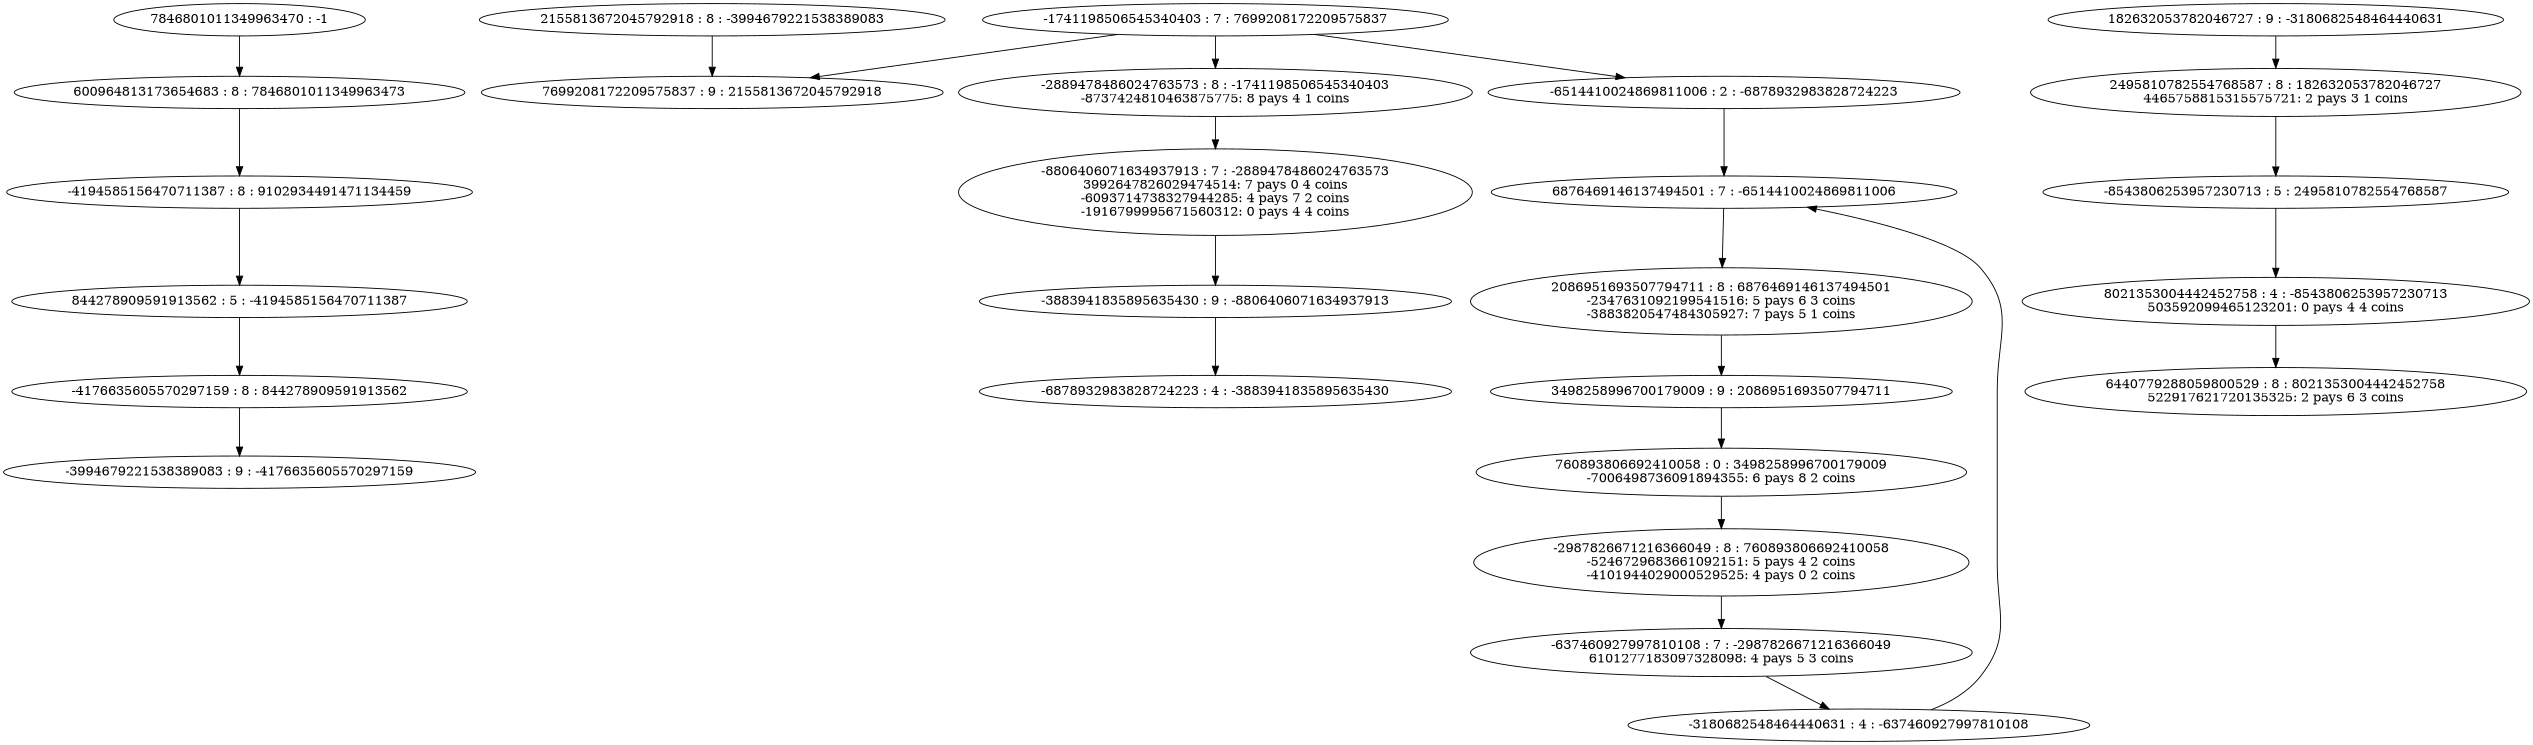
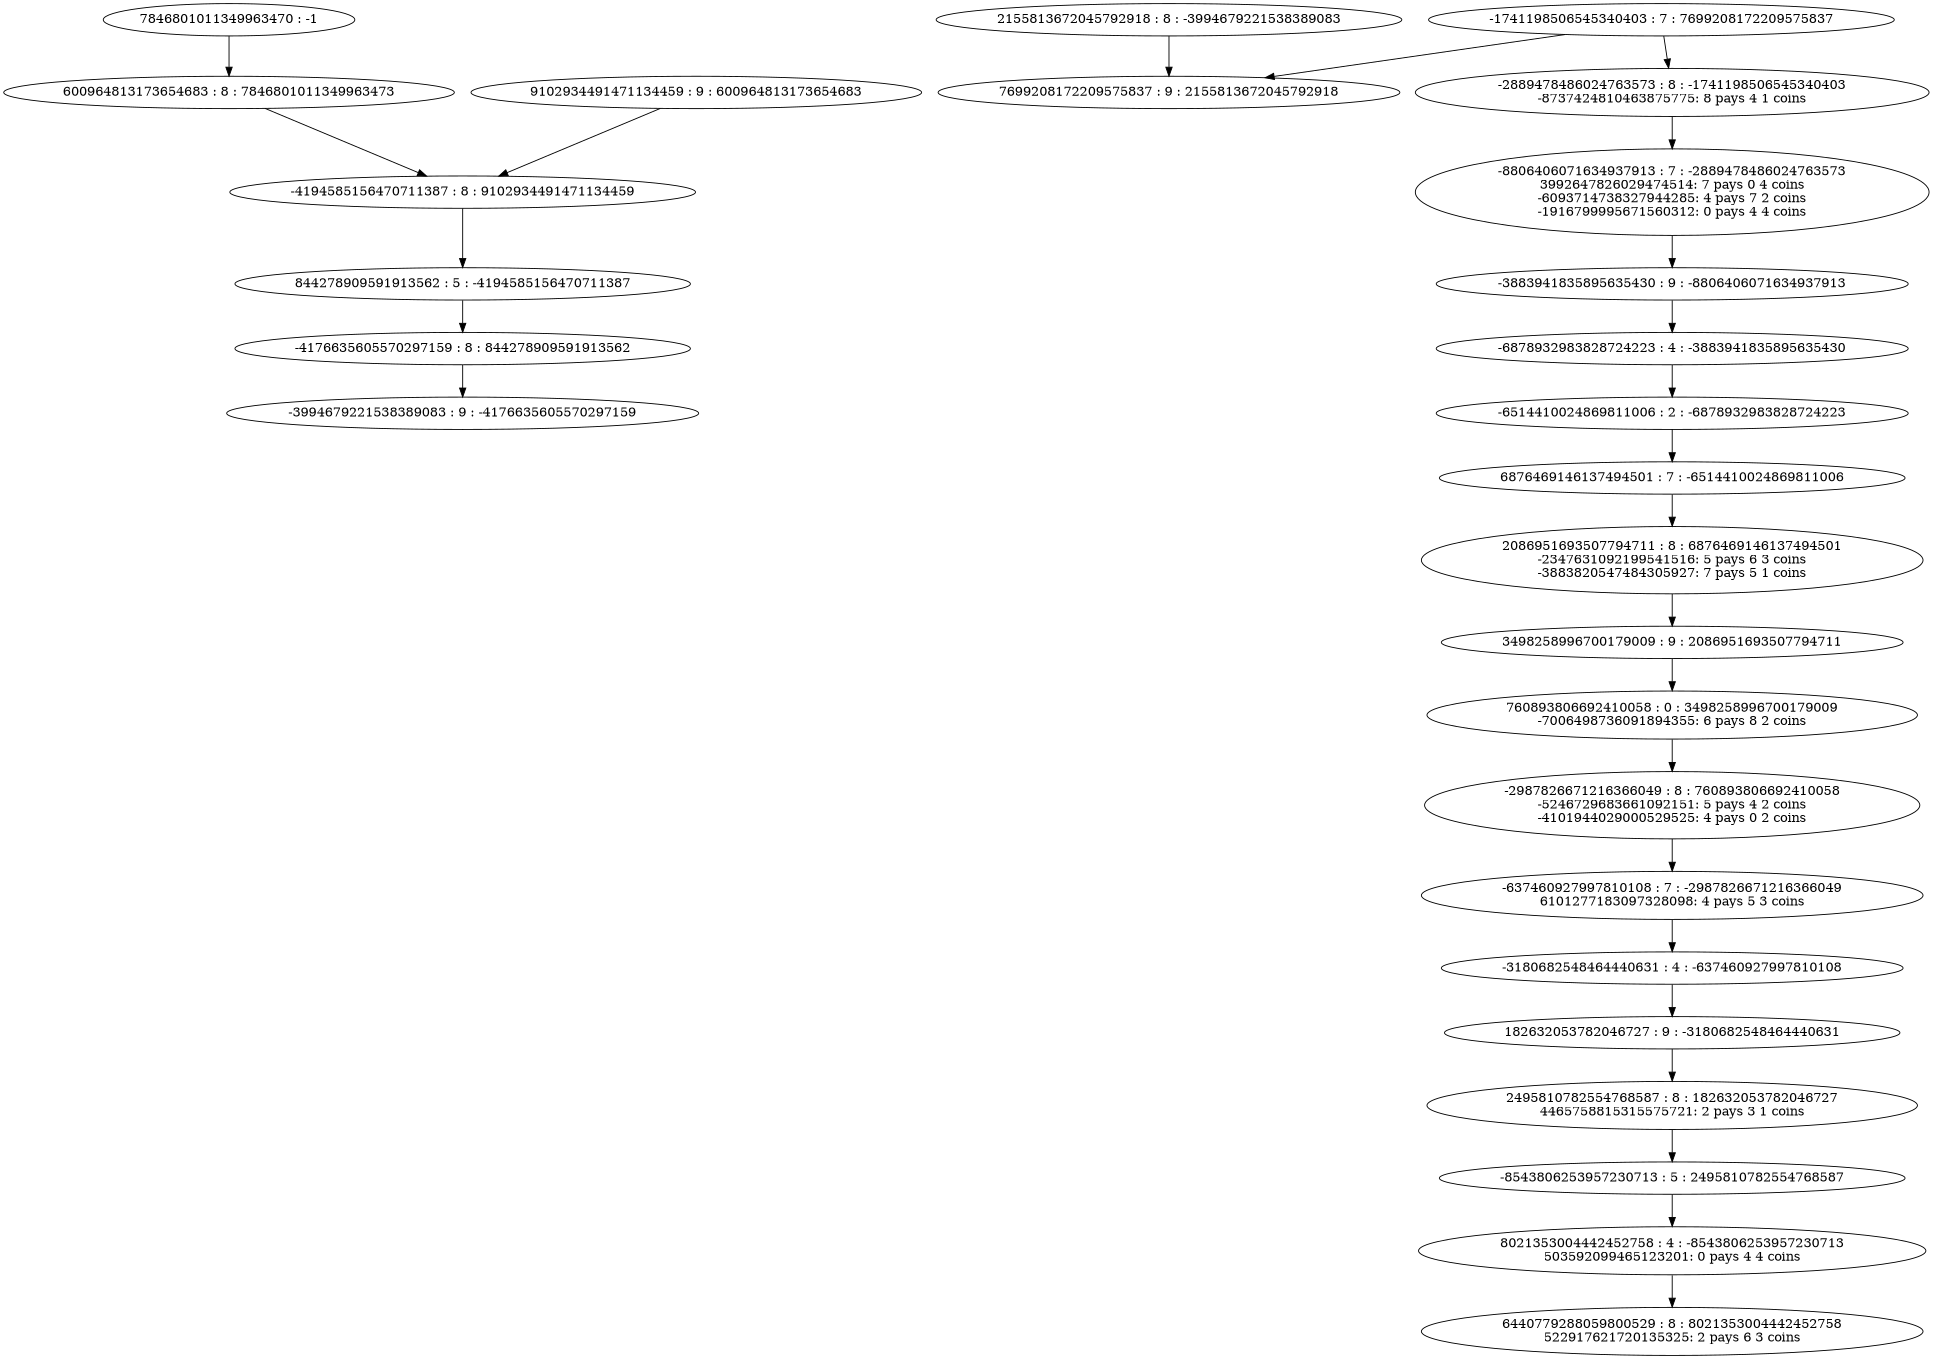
(1465, 55) -> (1672, 377)
none -> (696, 92)
(1997, 414) -> (1672, 996)
